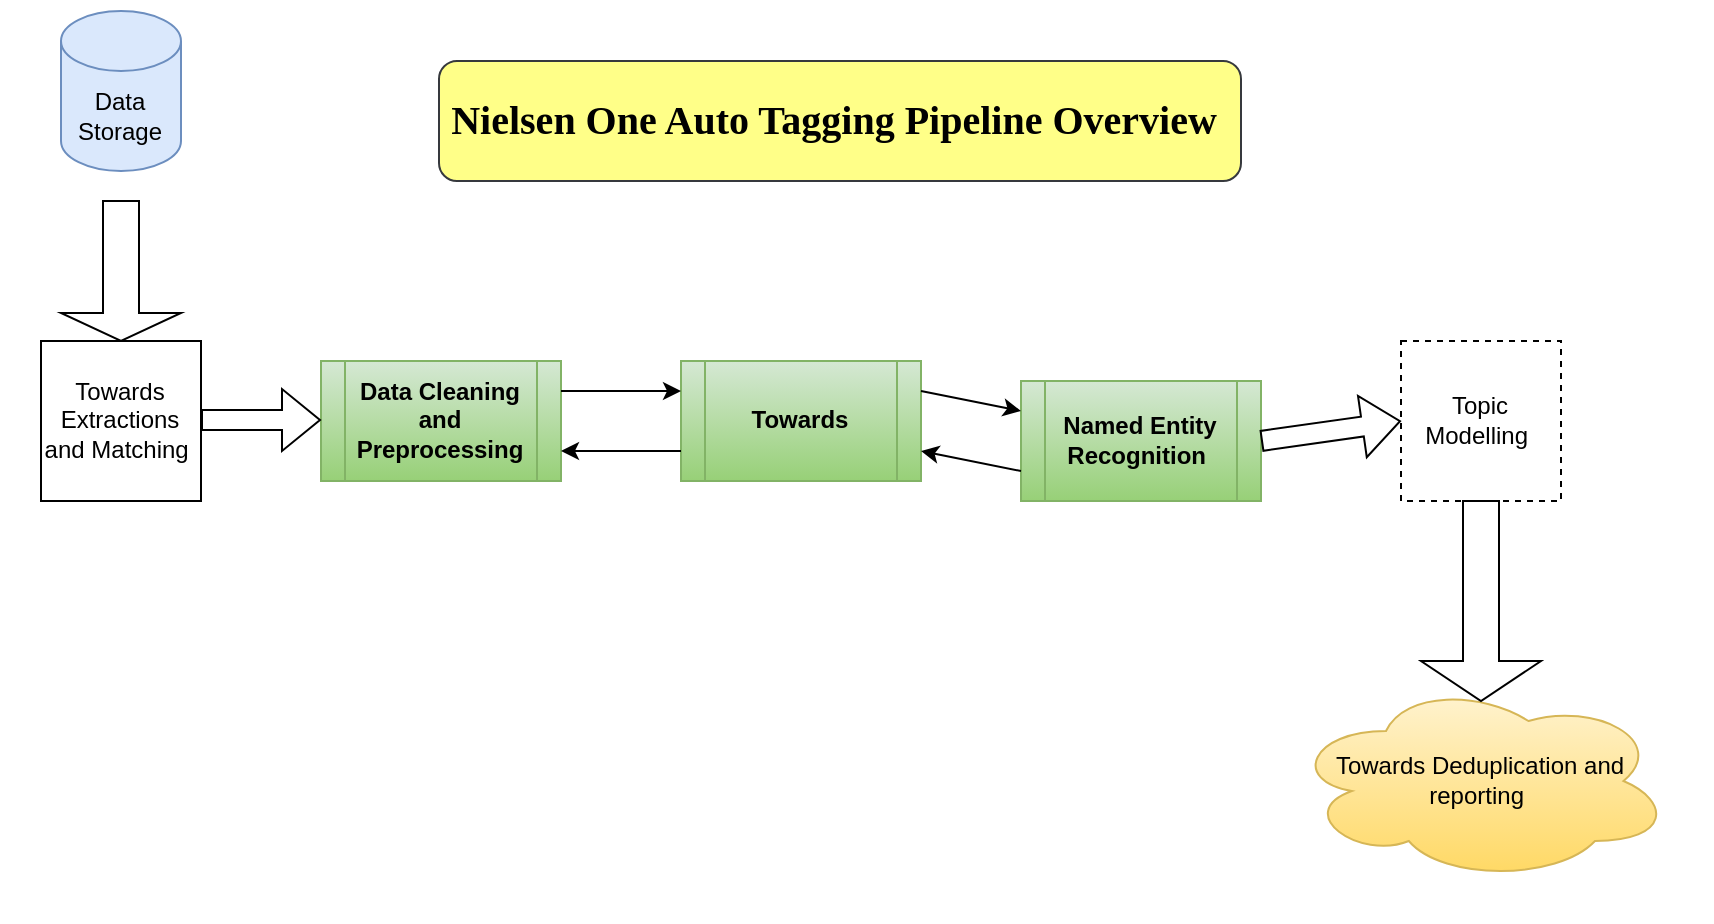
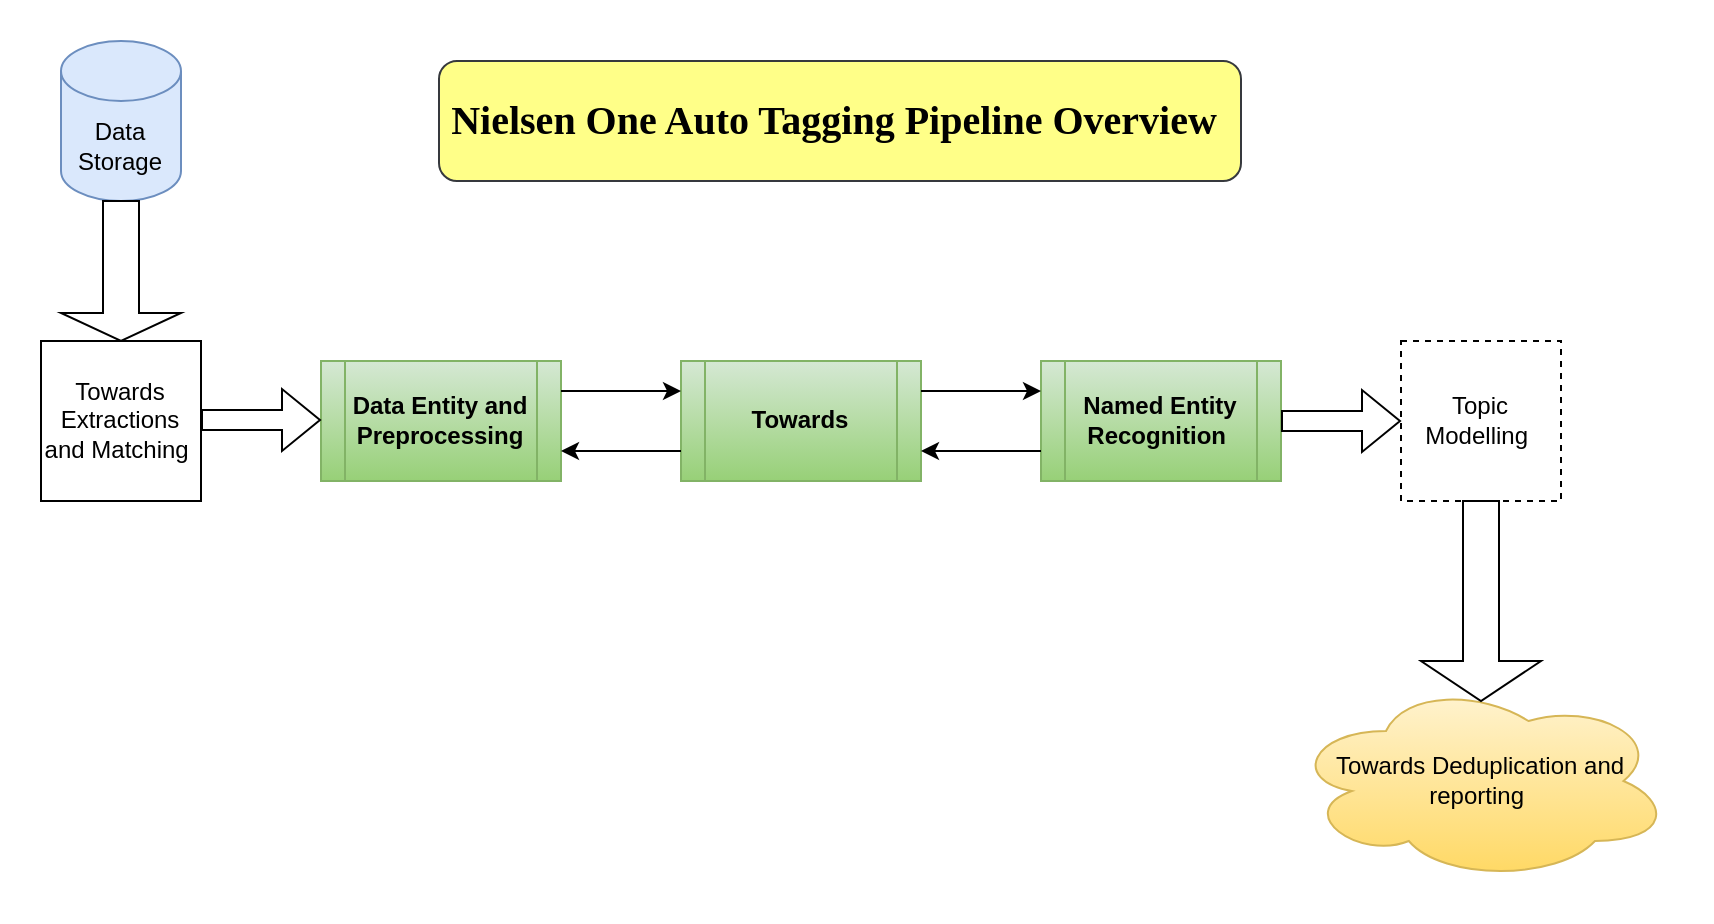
(121, 91) -> (121, 121)
(441, 421) -> (441, 421)
(1141, 441) -> (1161, 421)
